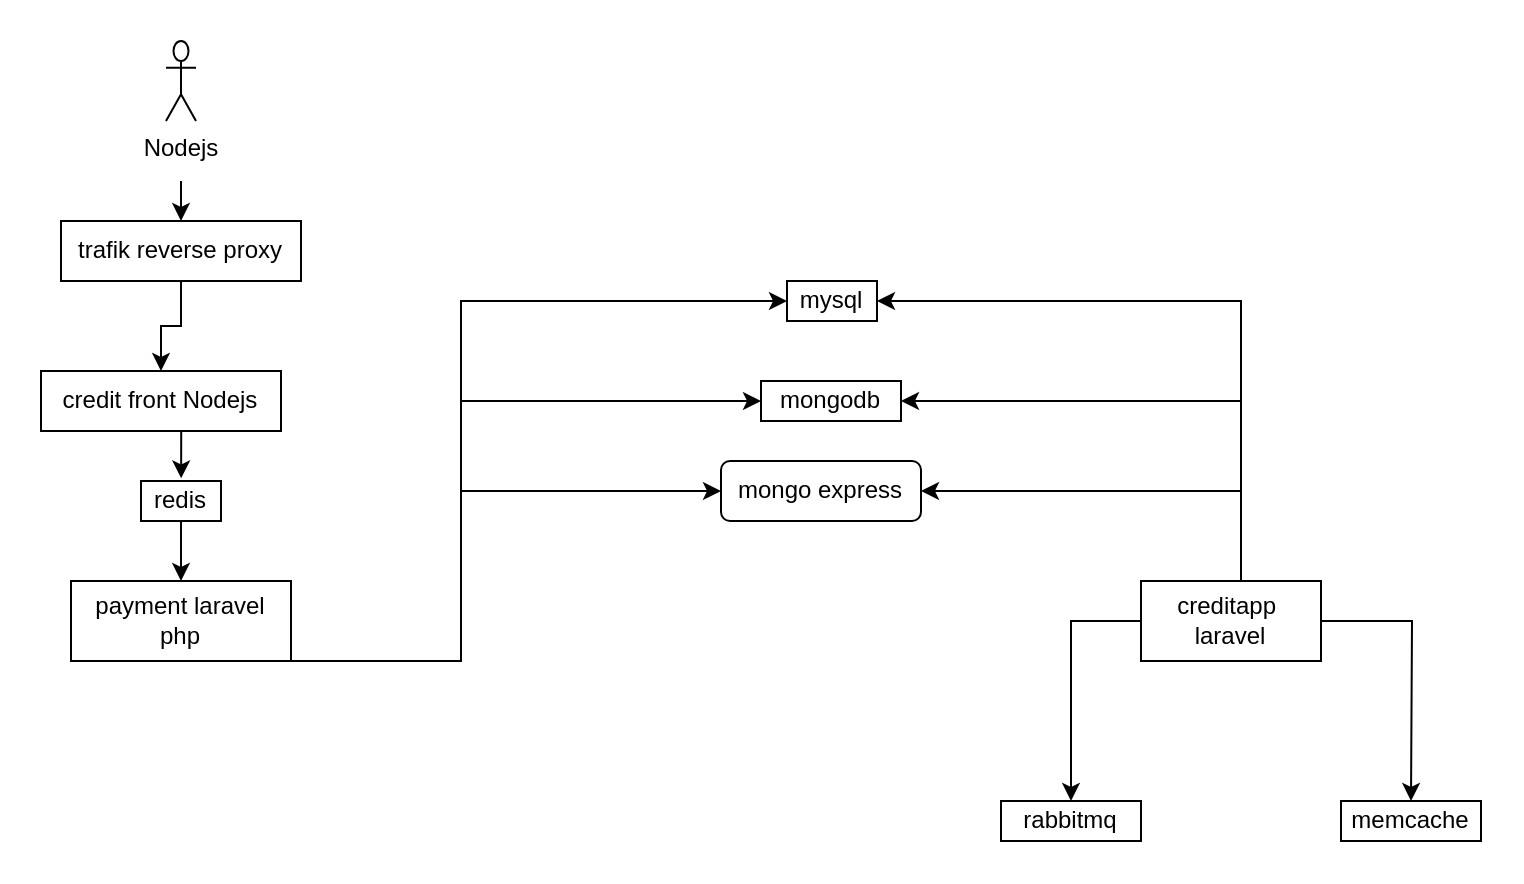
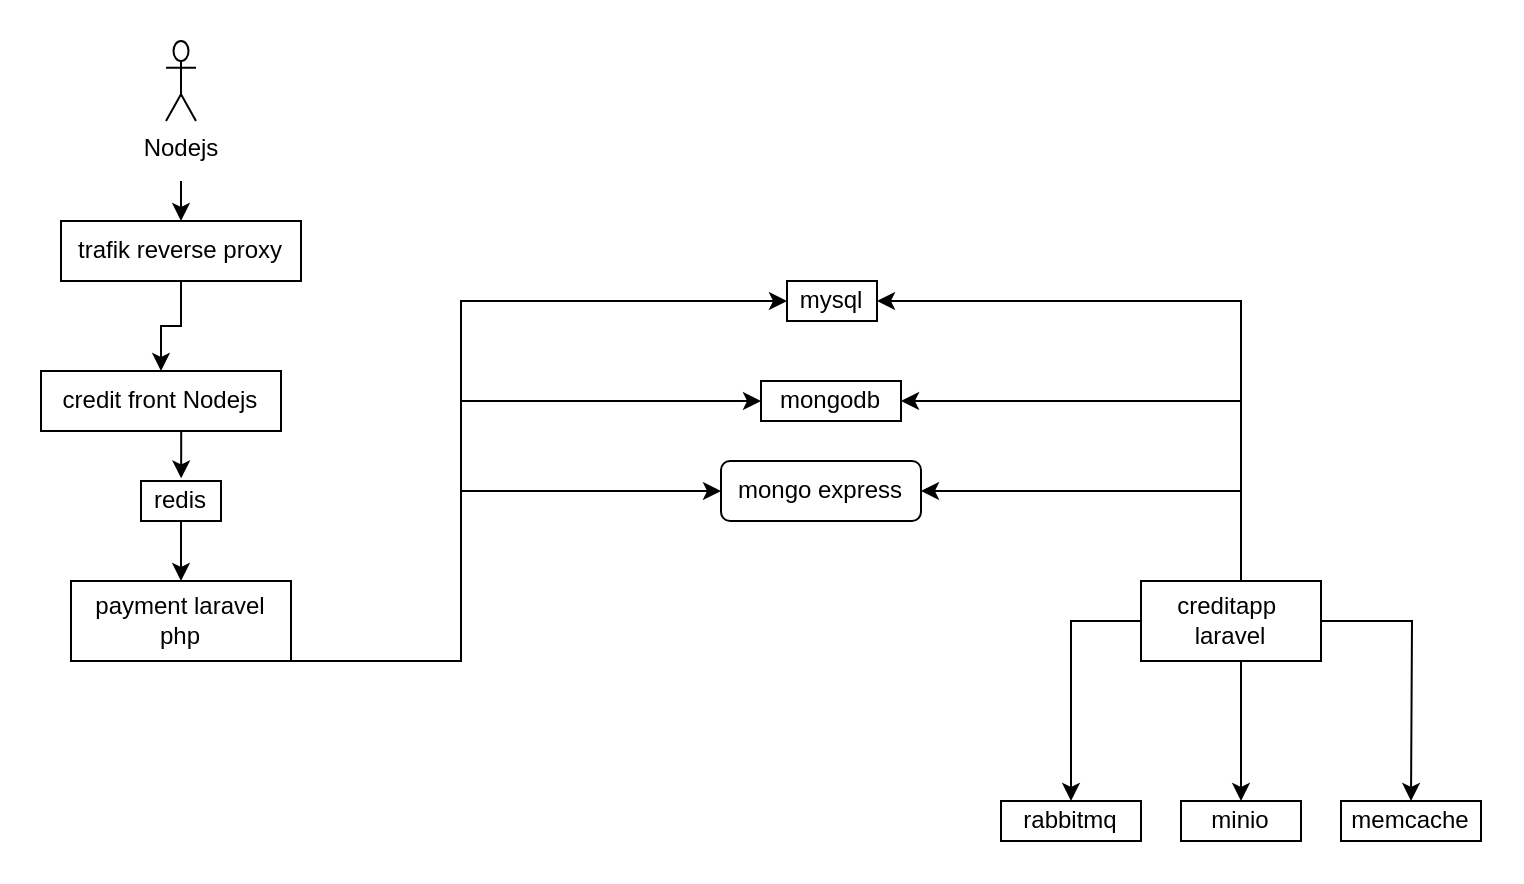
none -> (1241, 724)
none -> (1241, 821)
